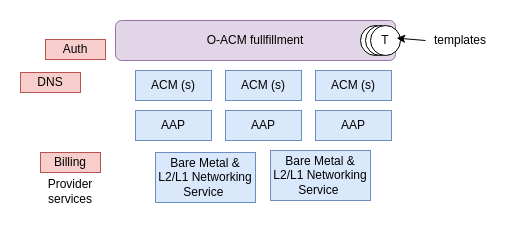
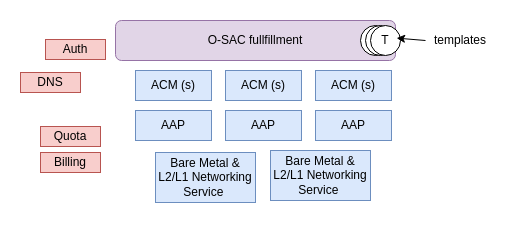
(256, 41) -> (256, 41)
none -> (71, 137)
(71, 192) -> none
